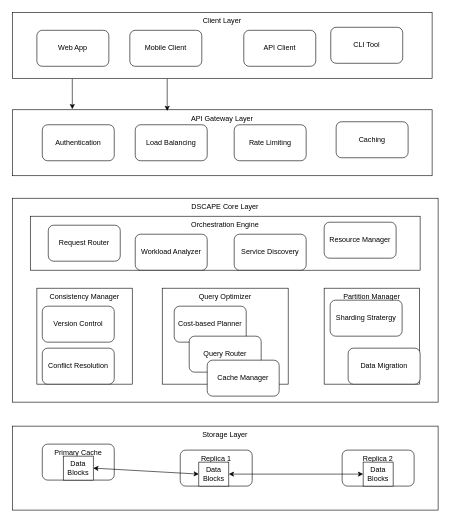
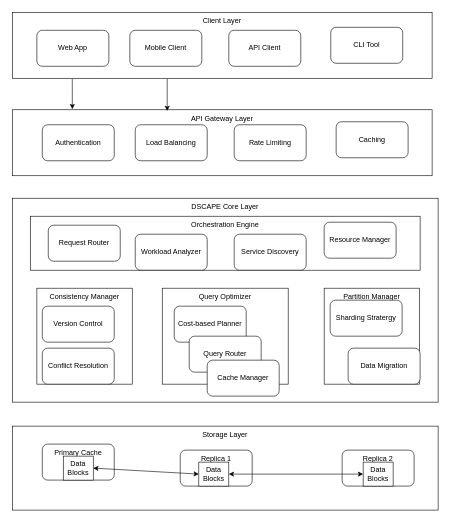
(280, 48) -> (265, 48)
